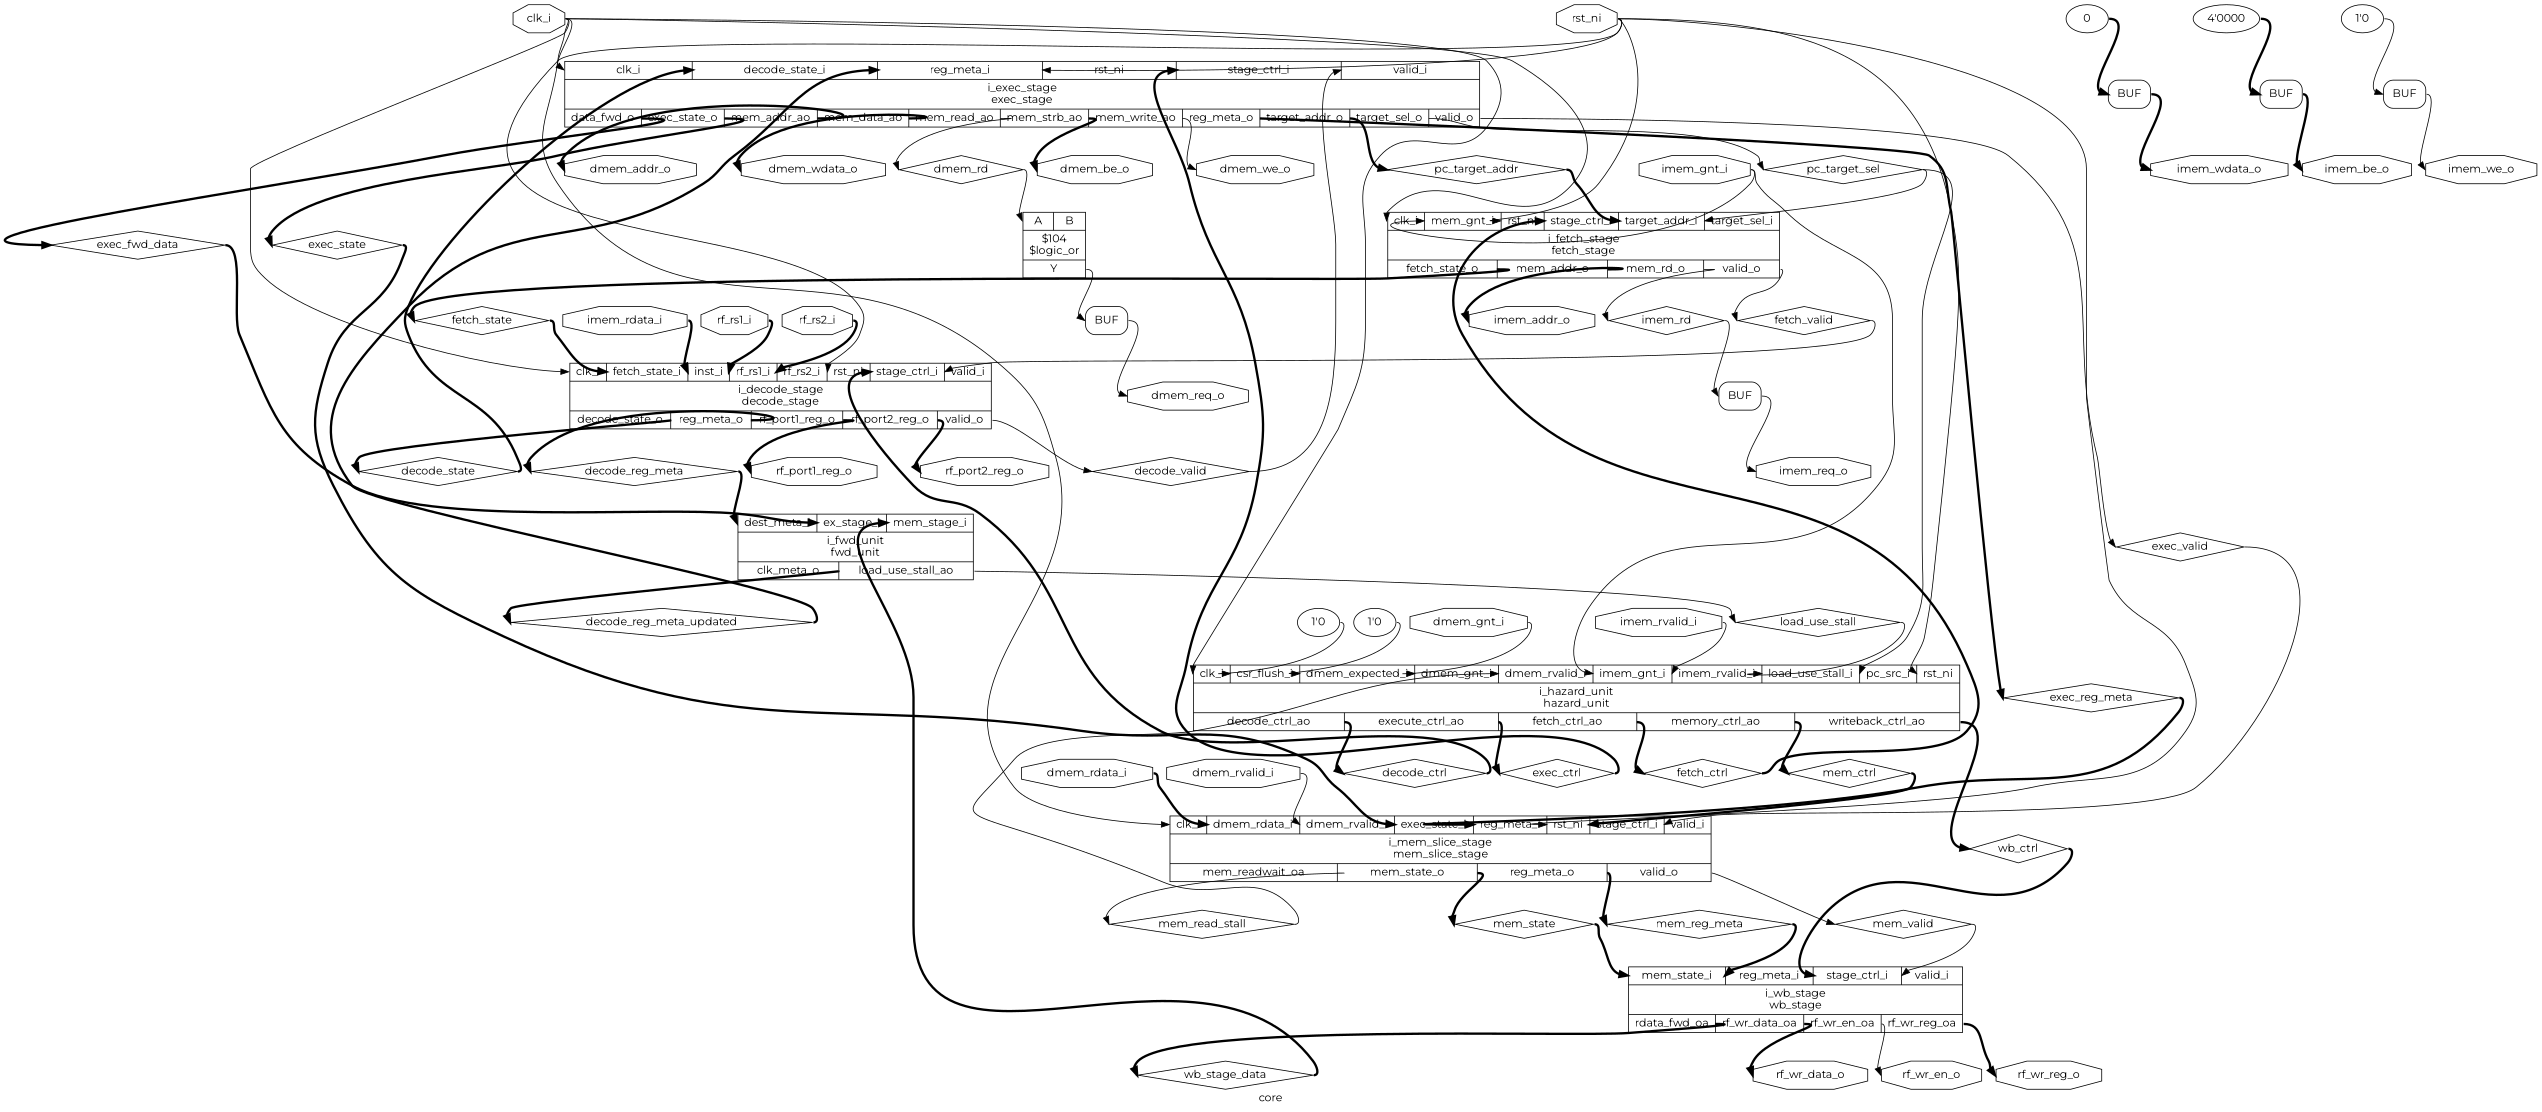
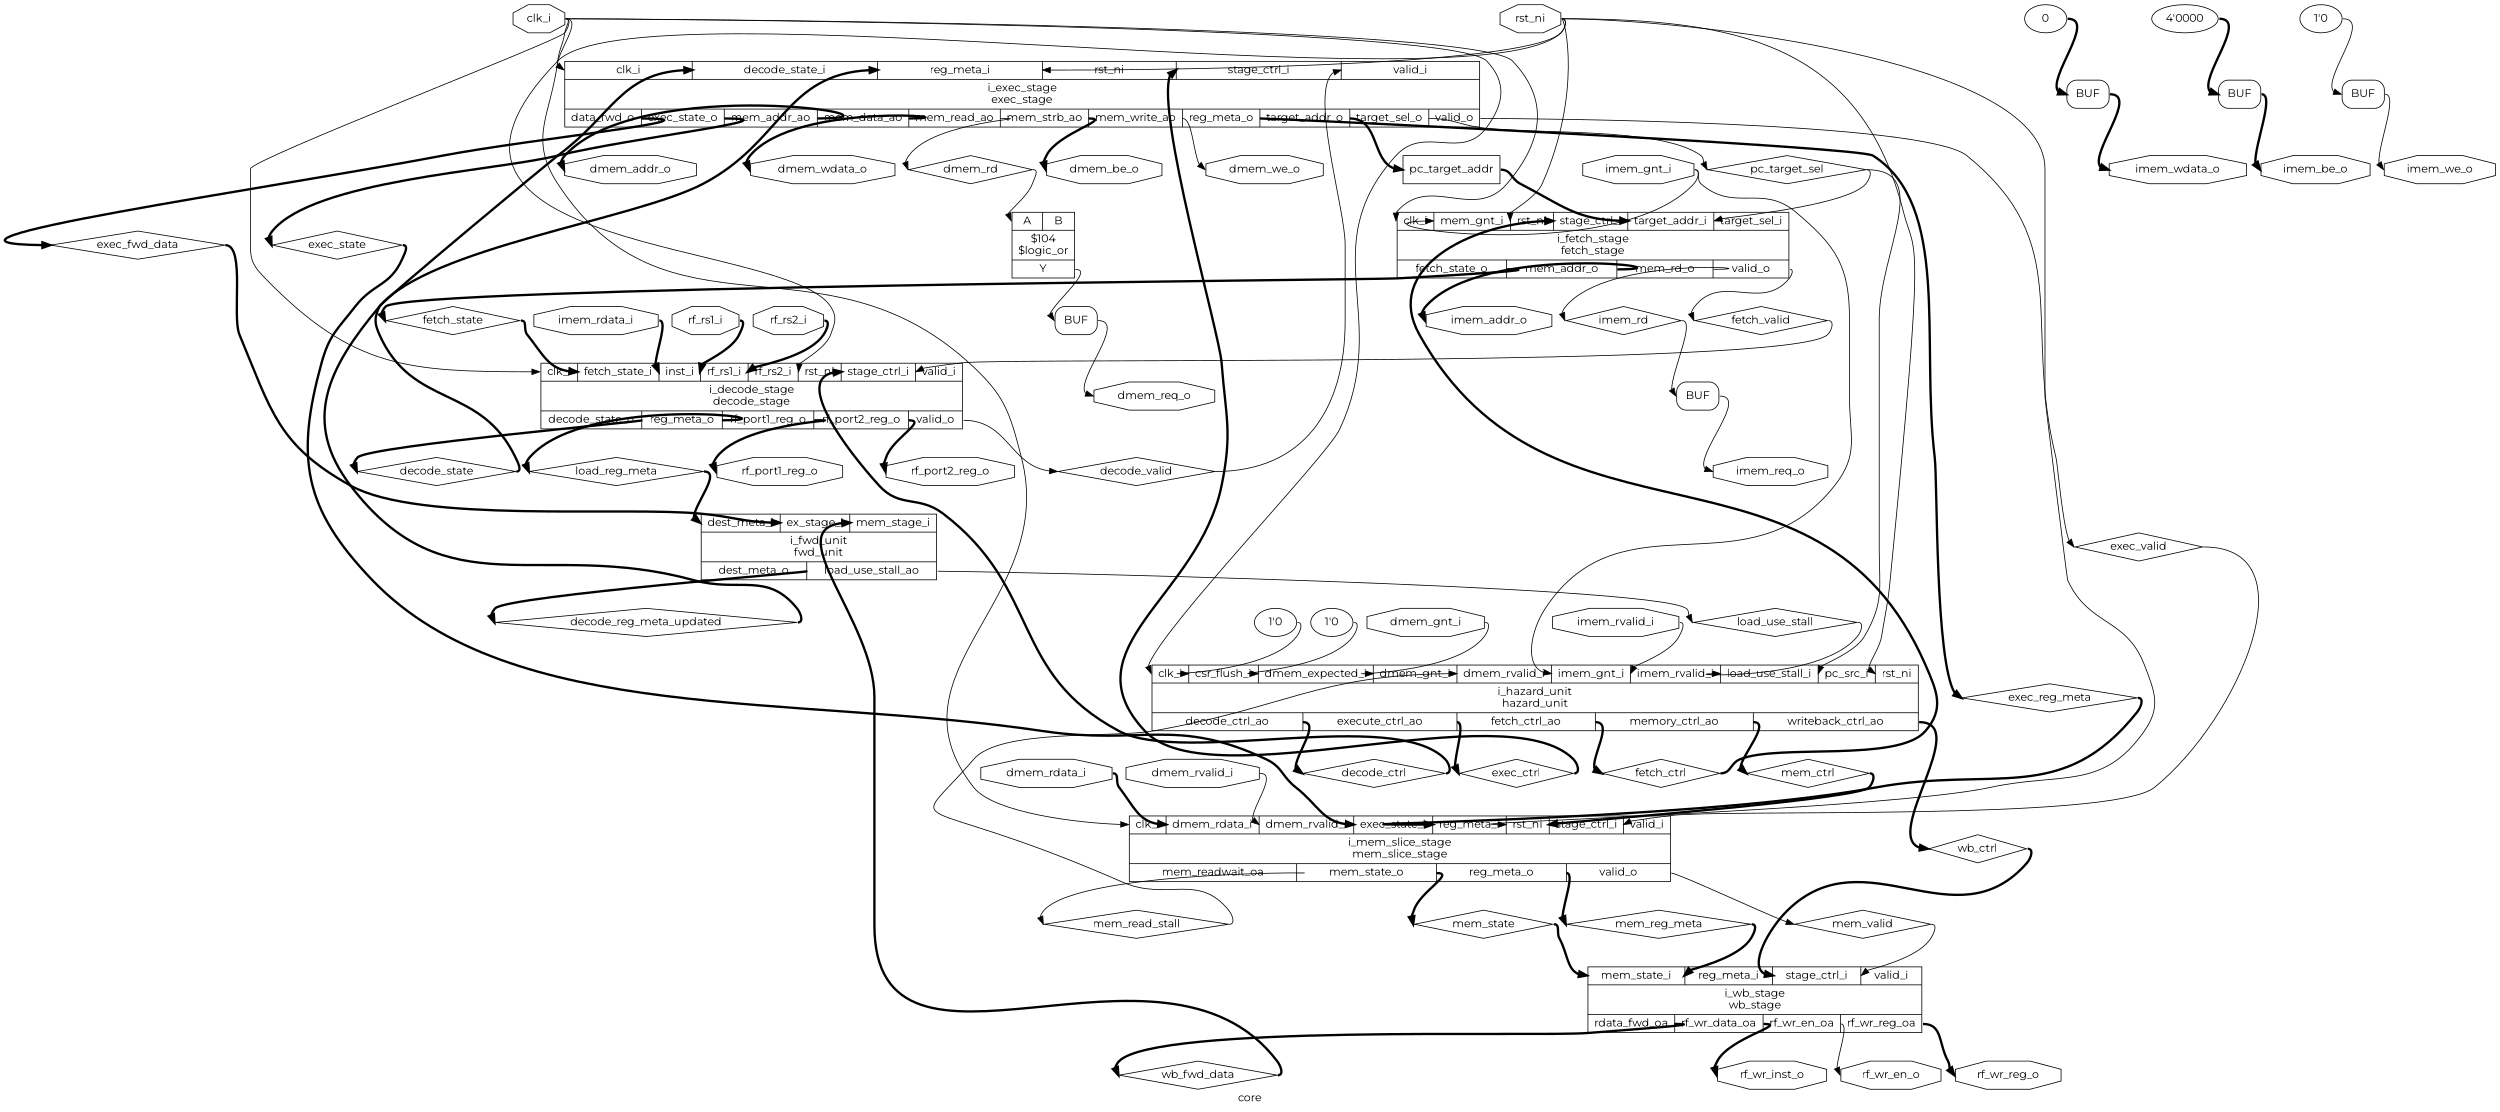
(1477, 170) -> (1452, 170)
(634, 472) -> (616, 472)
(788, 570) -> (754, 570)
(1226, 1075) -> (1198, 1075)
(1810, 1075) -> (1772, 1075)
